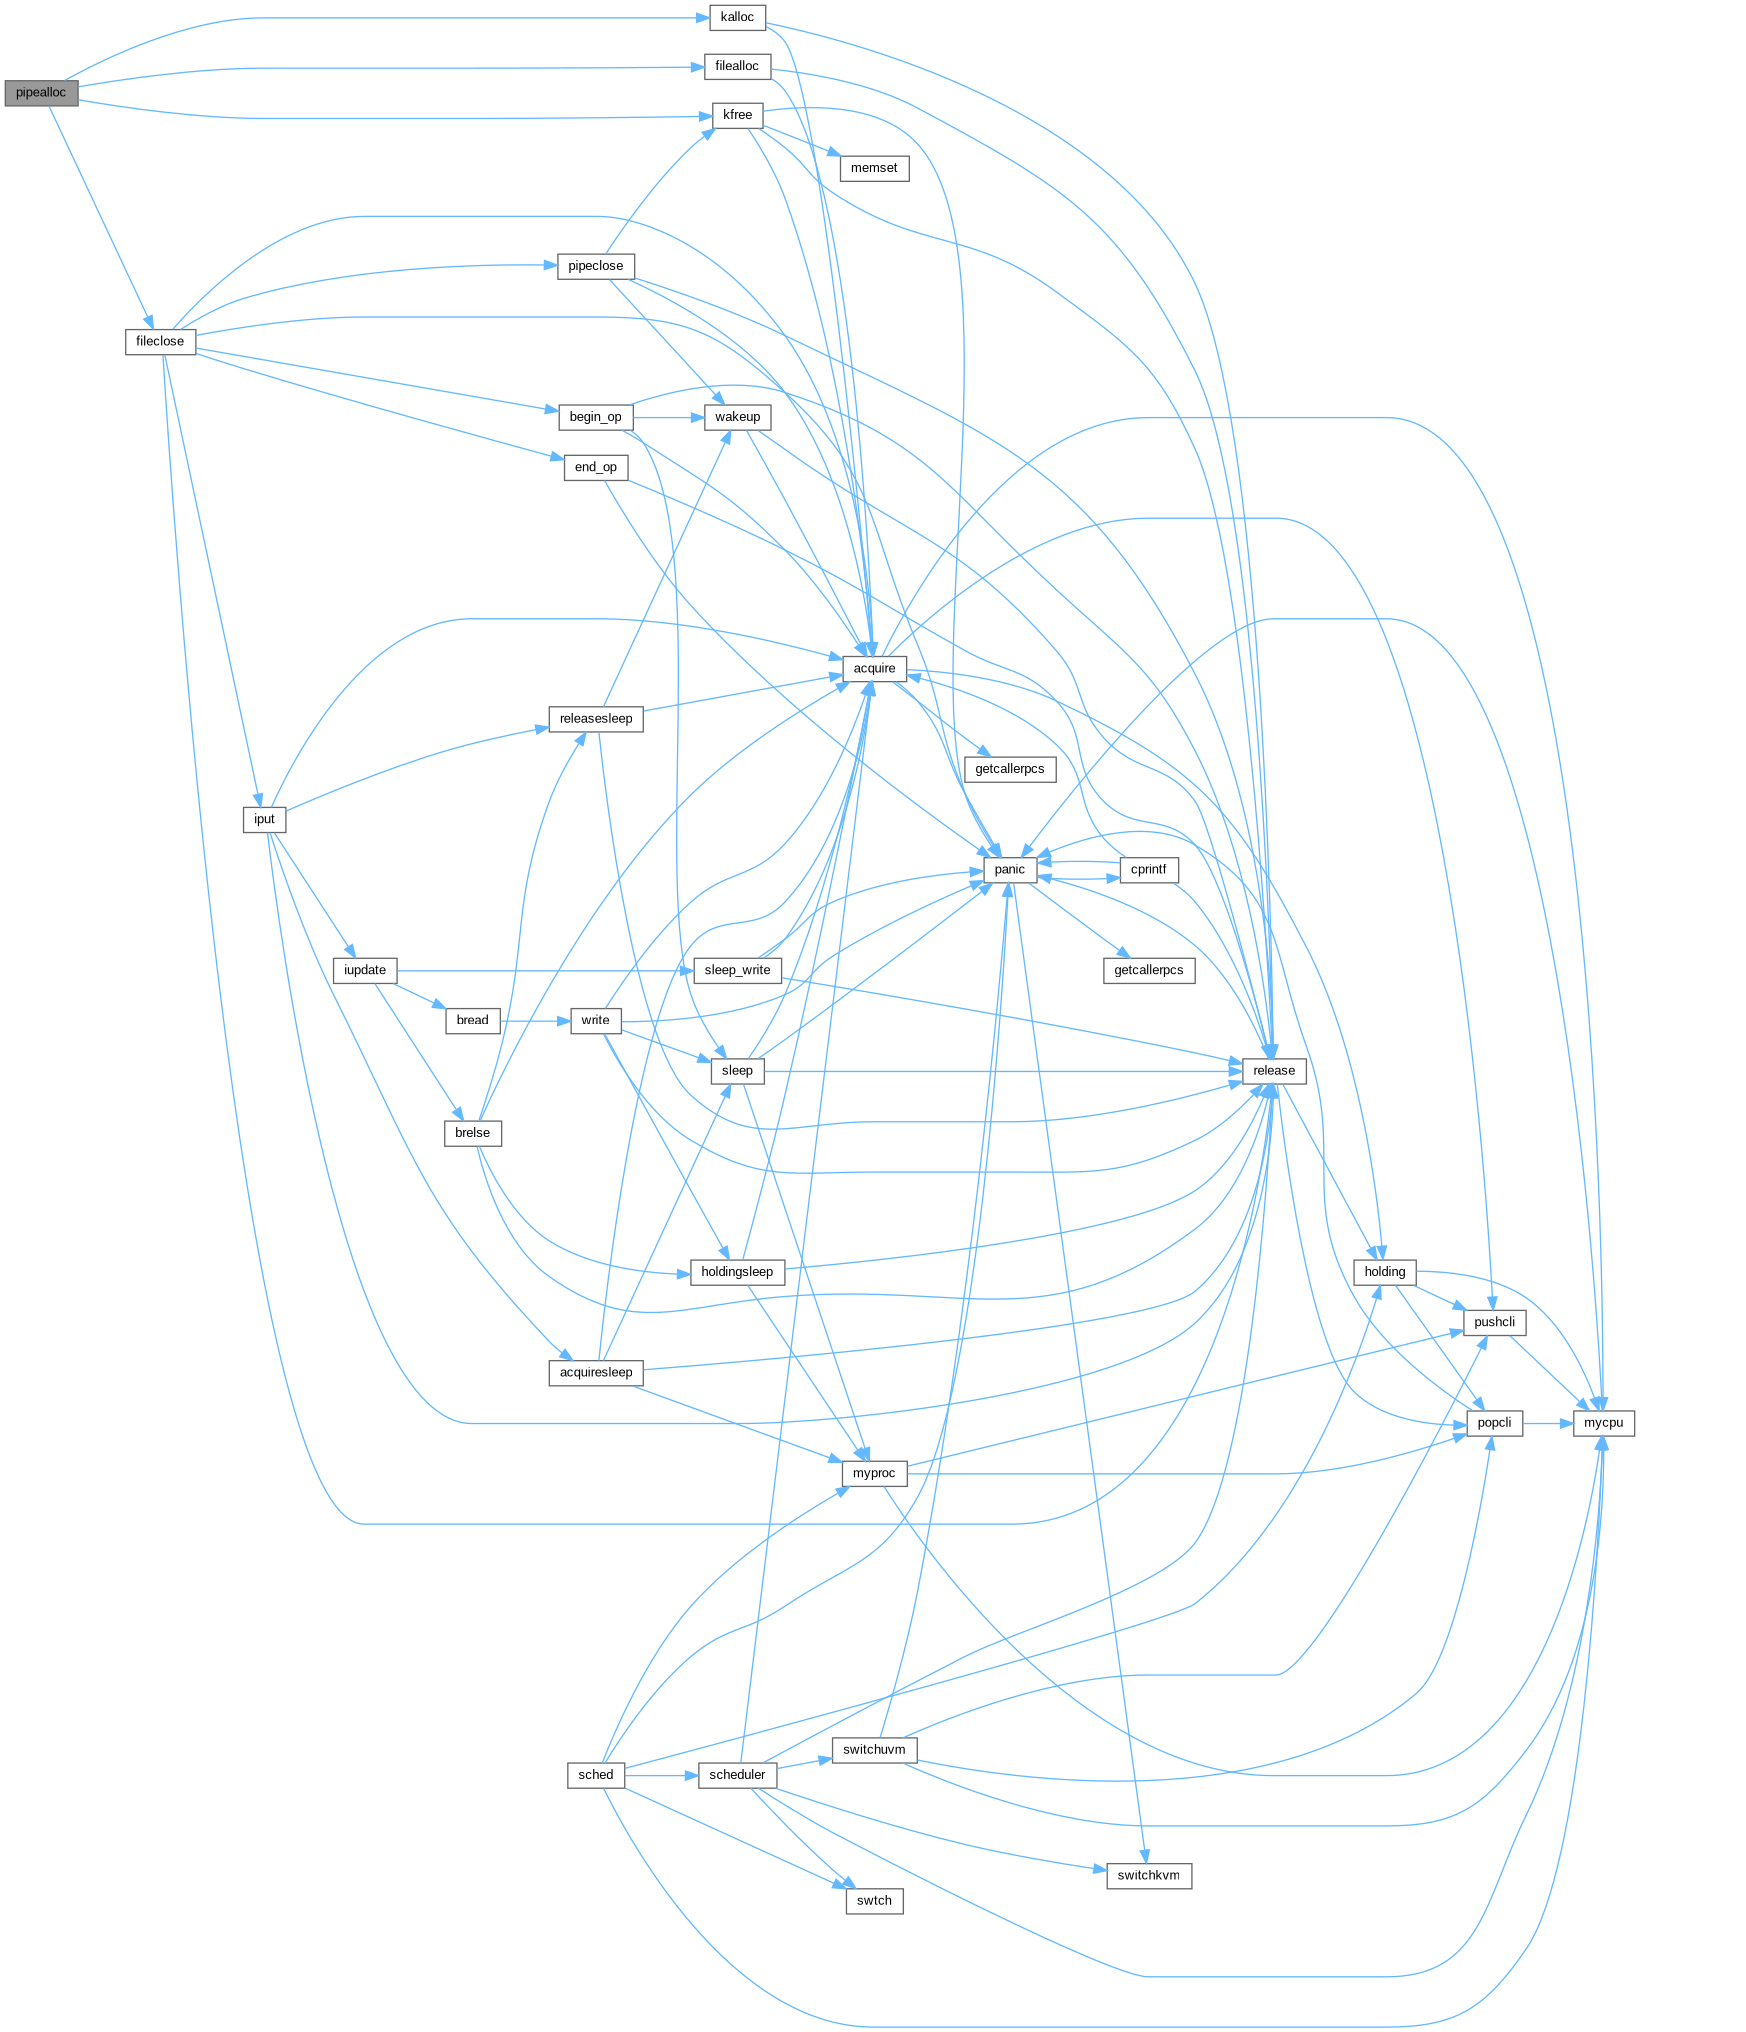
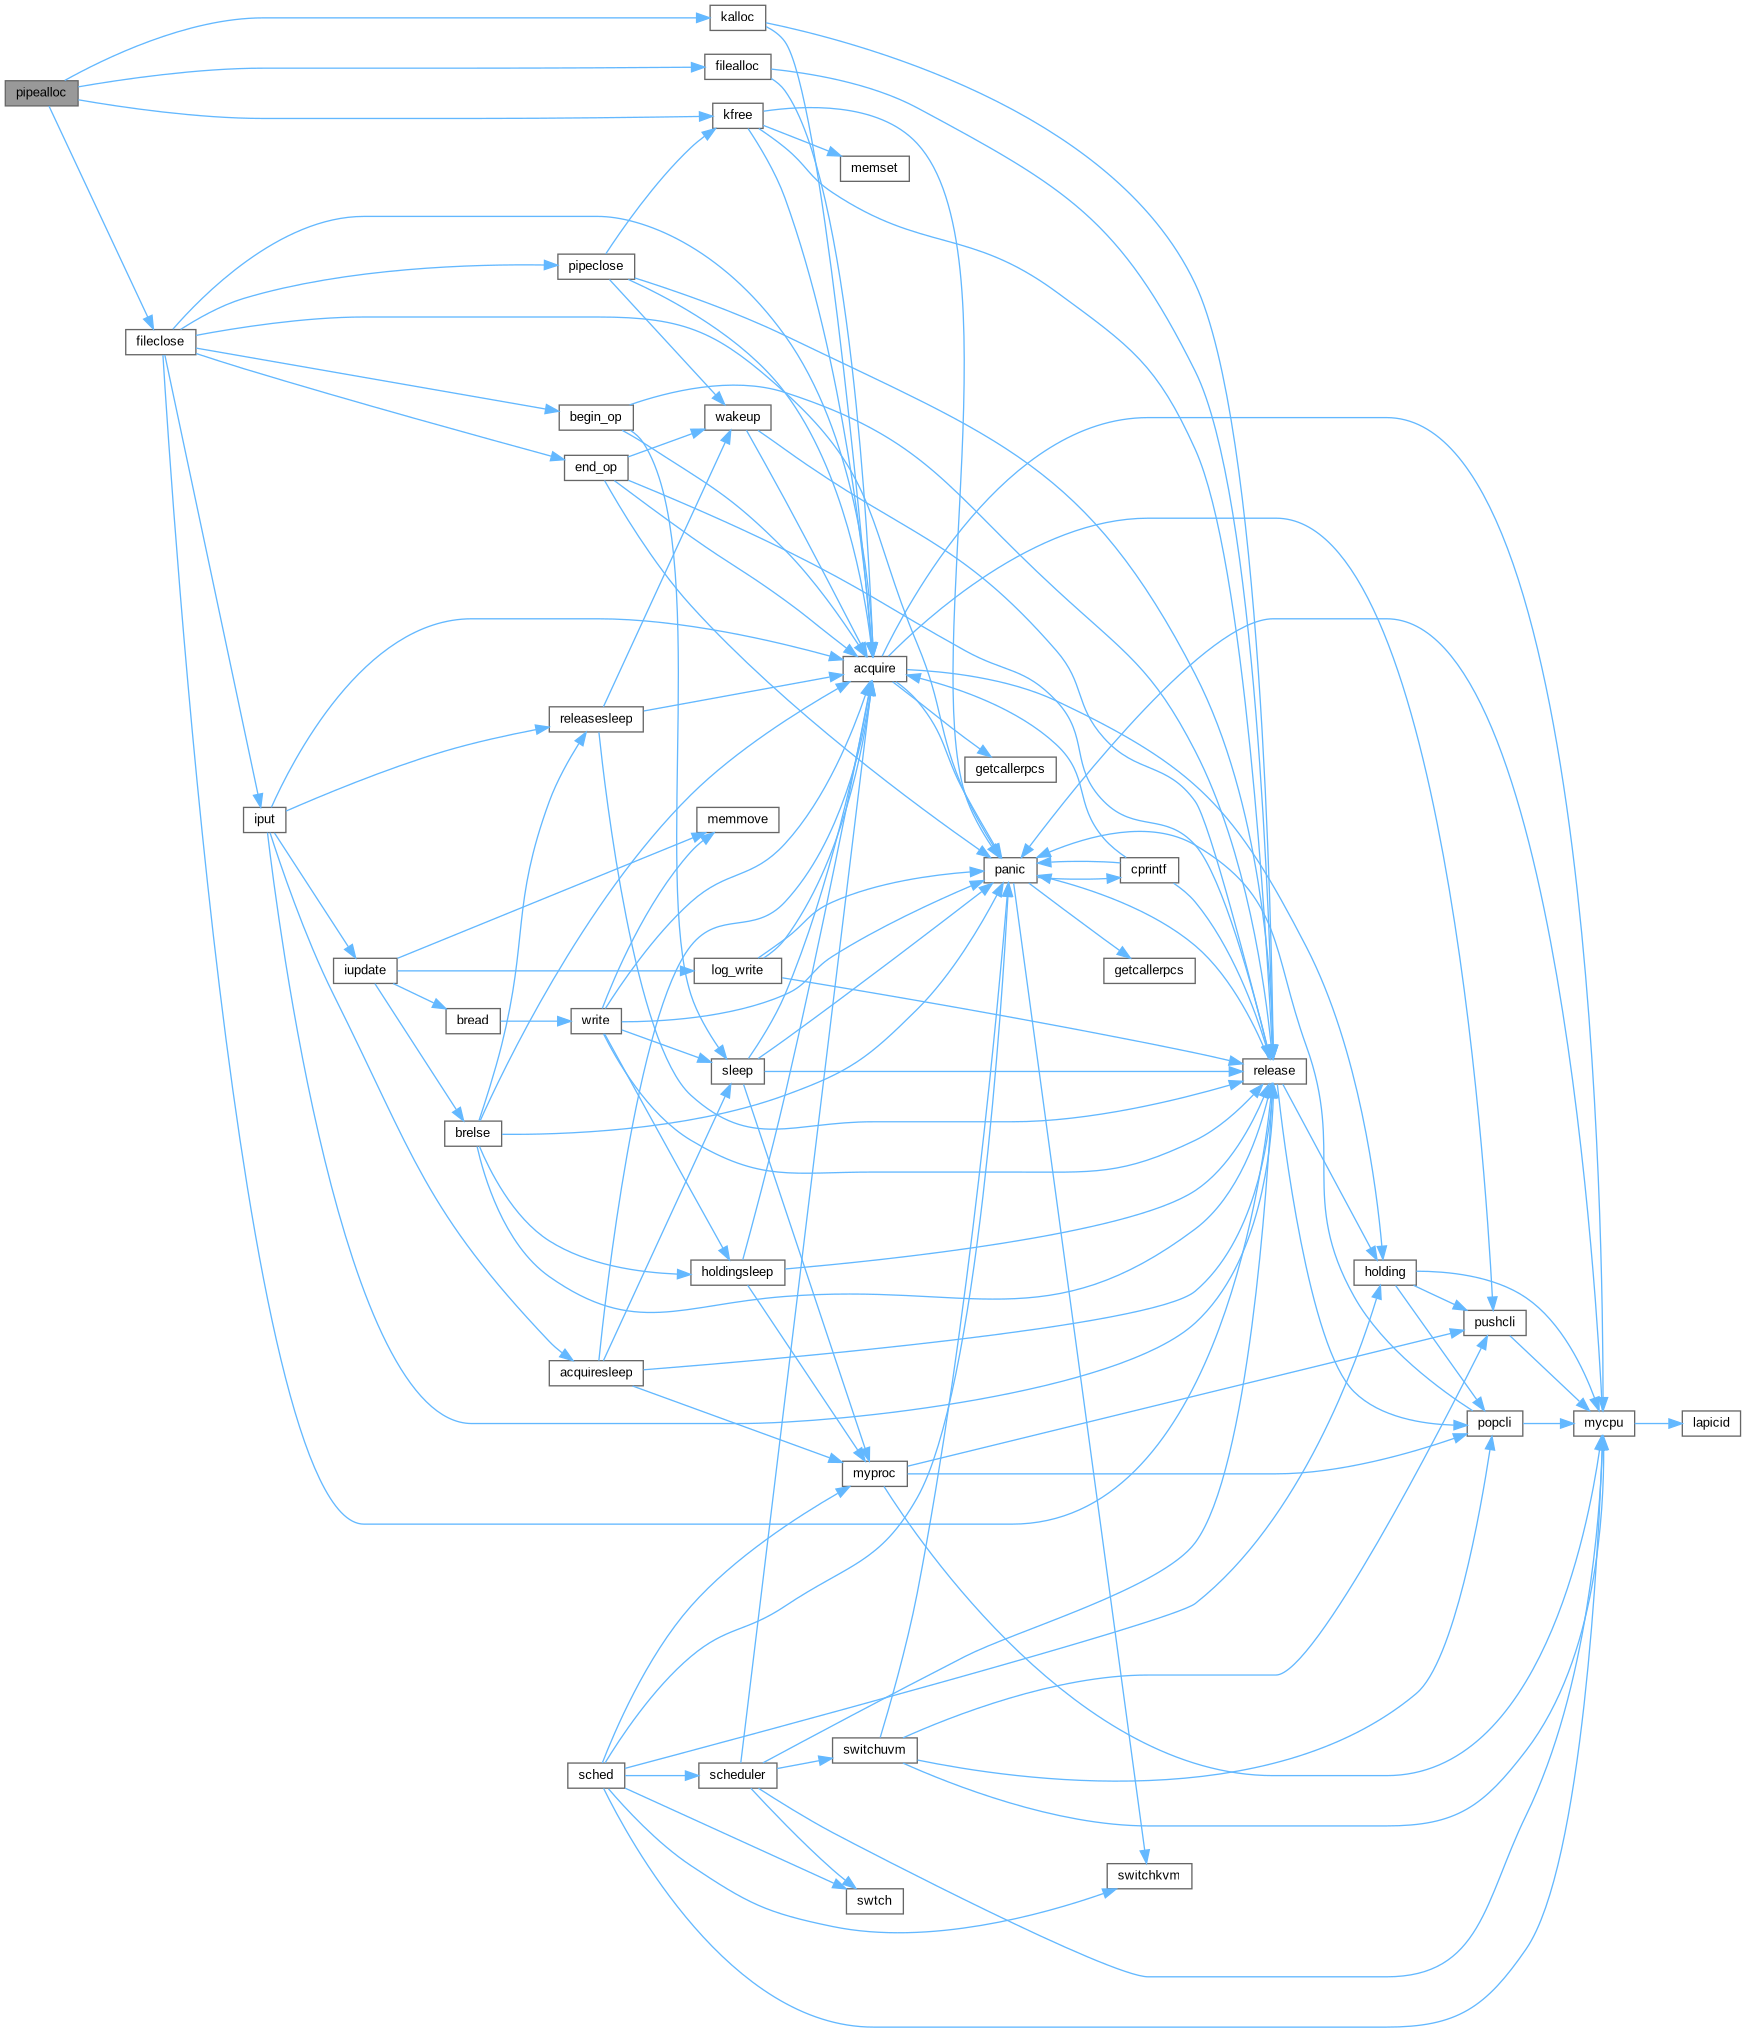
(662, 418) -> (662, 445)
none -> (731, 564)
none -> (738, 820)
(738, 971) -> (738, 971)
none -> (804, 1088)
none -> (1711, 1424)
(933, 1836) -> (836, 1927)
